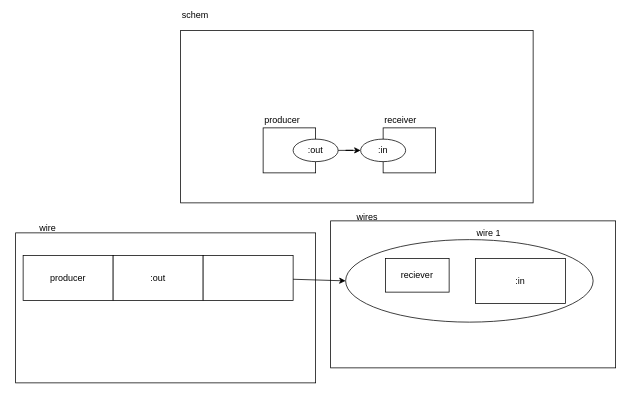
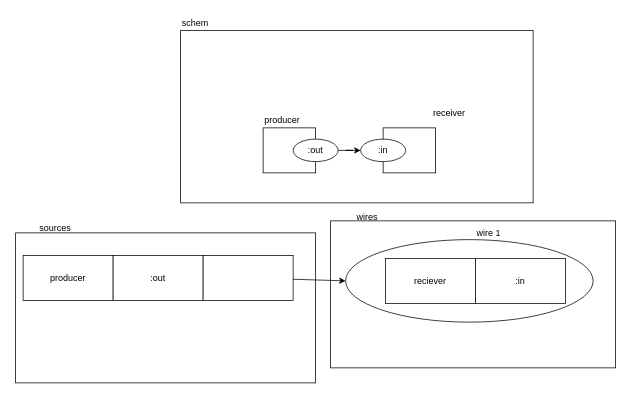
(199, 15) -> (199, 23)
(405, 120) -> (454, 113)
(48, 229) -> (57, 229)
(417, 275) -> (430, 281)
